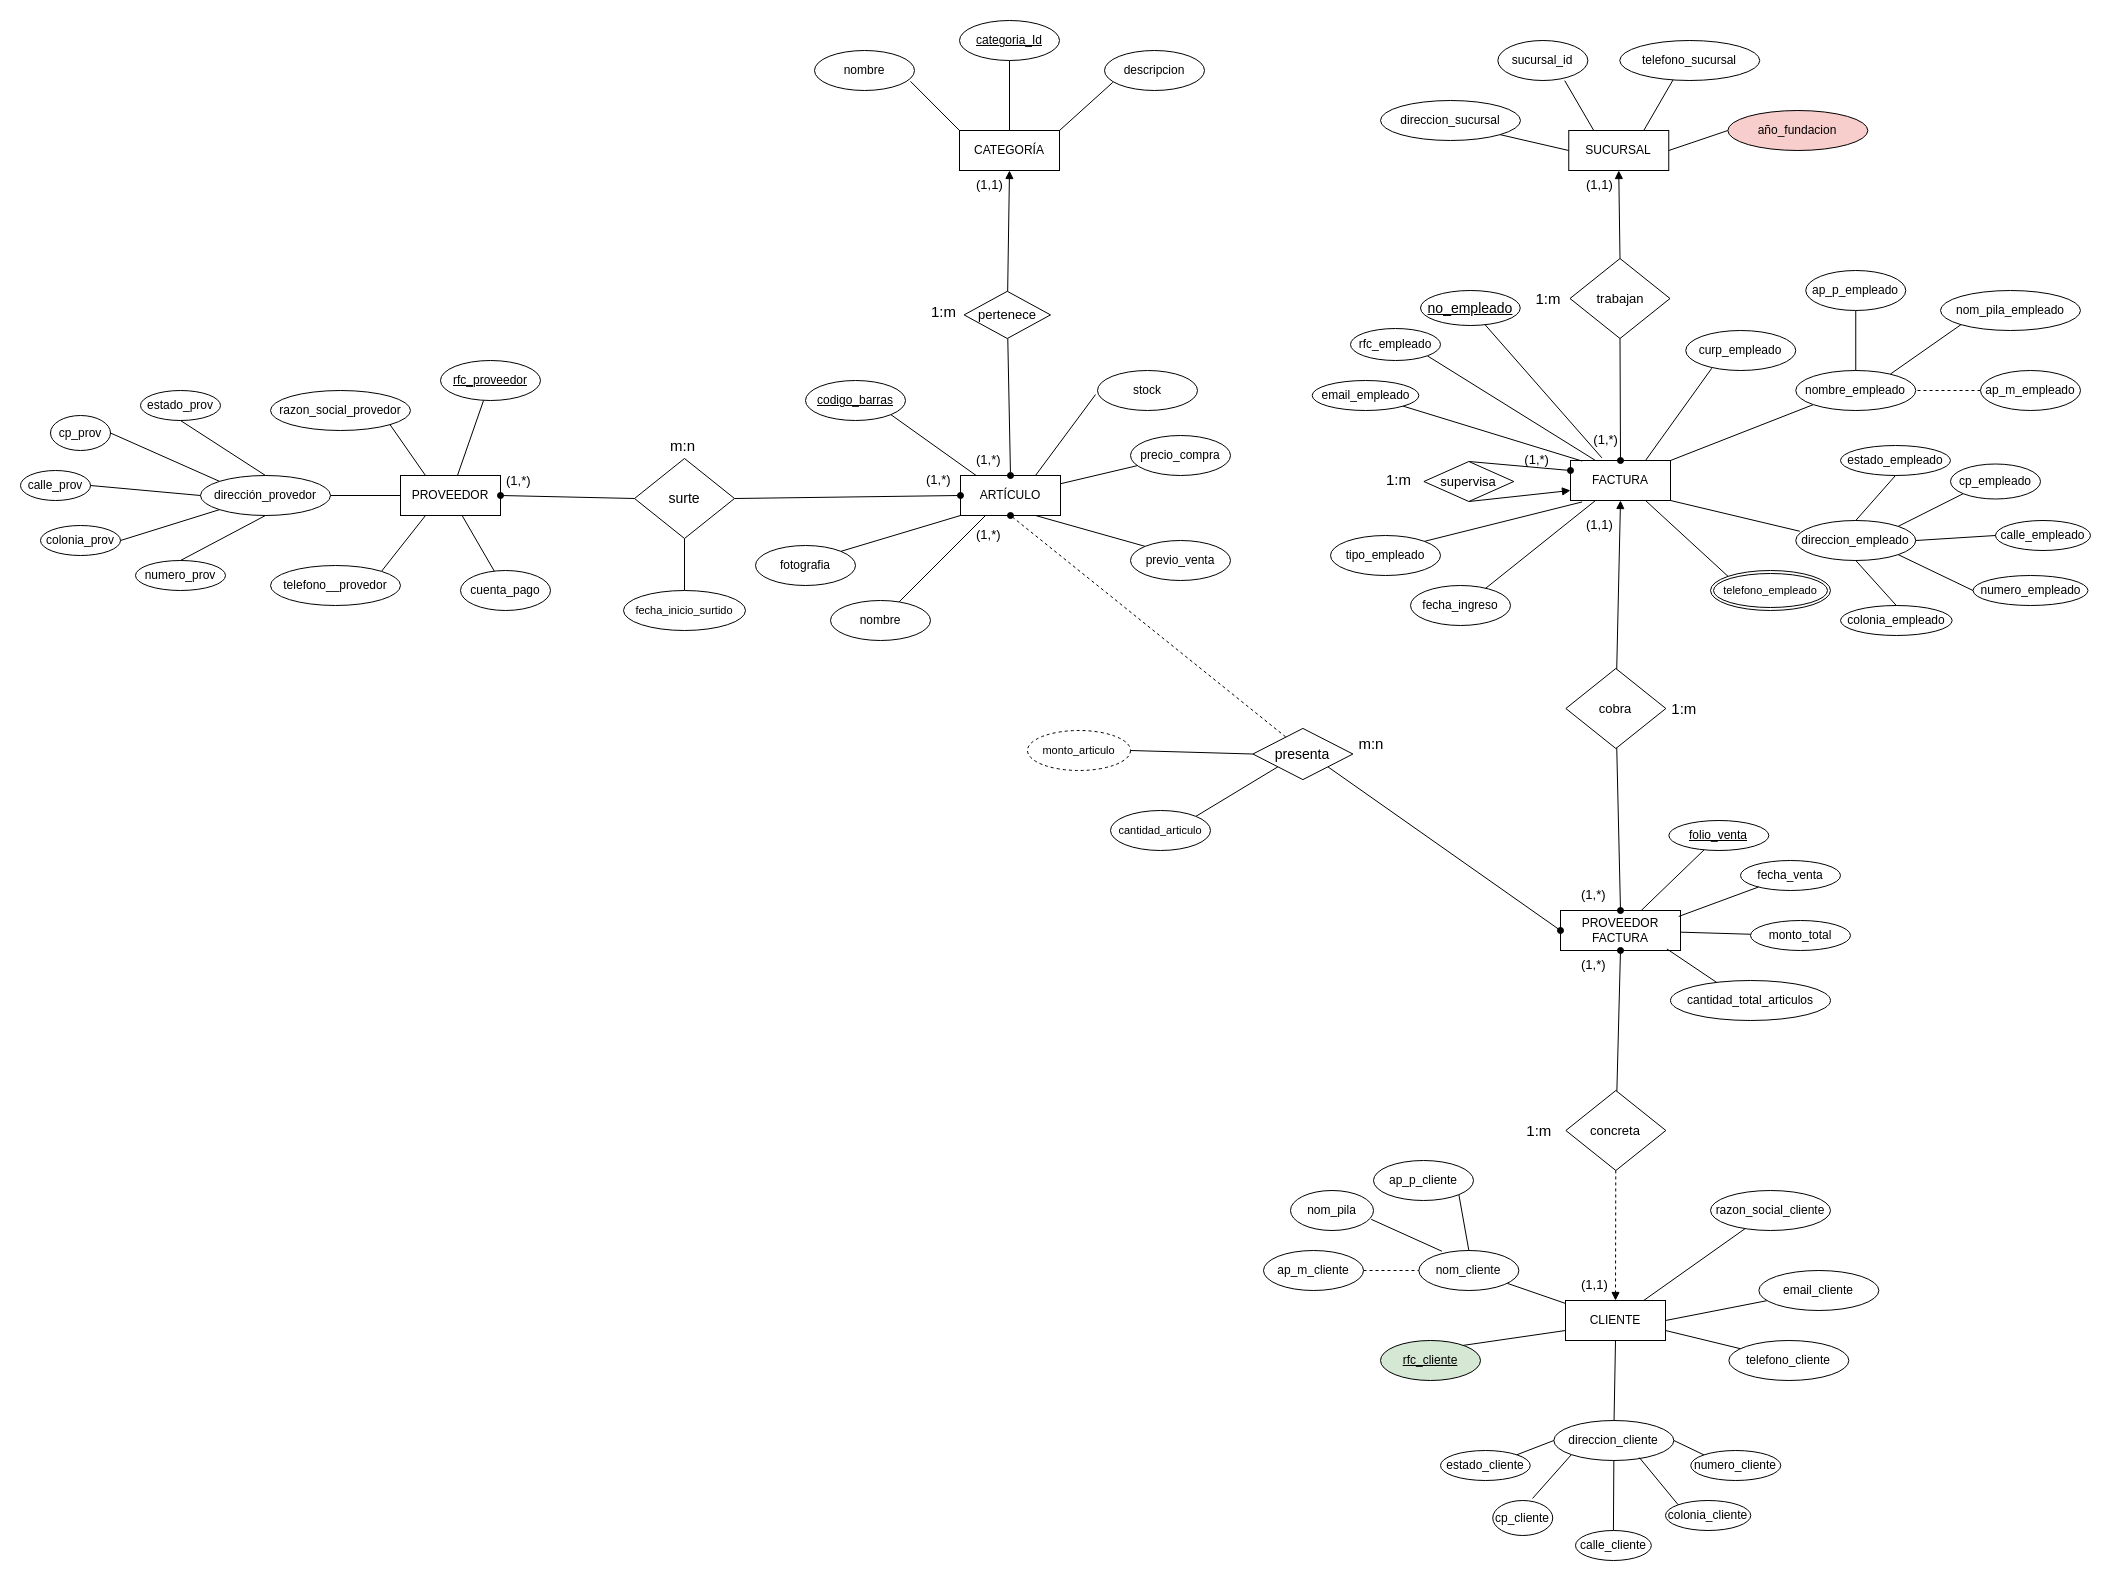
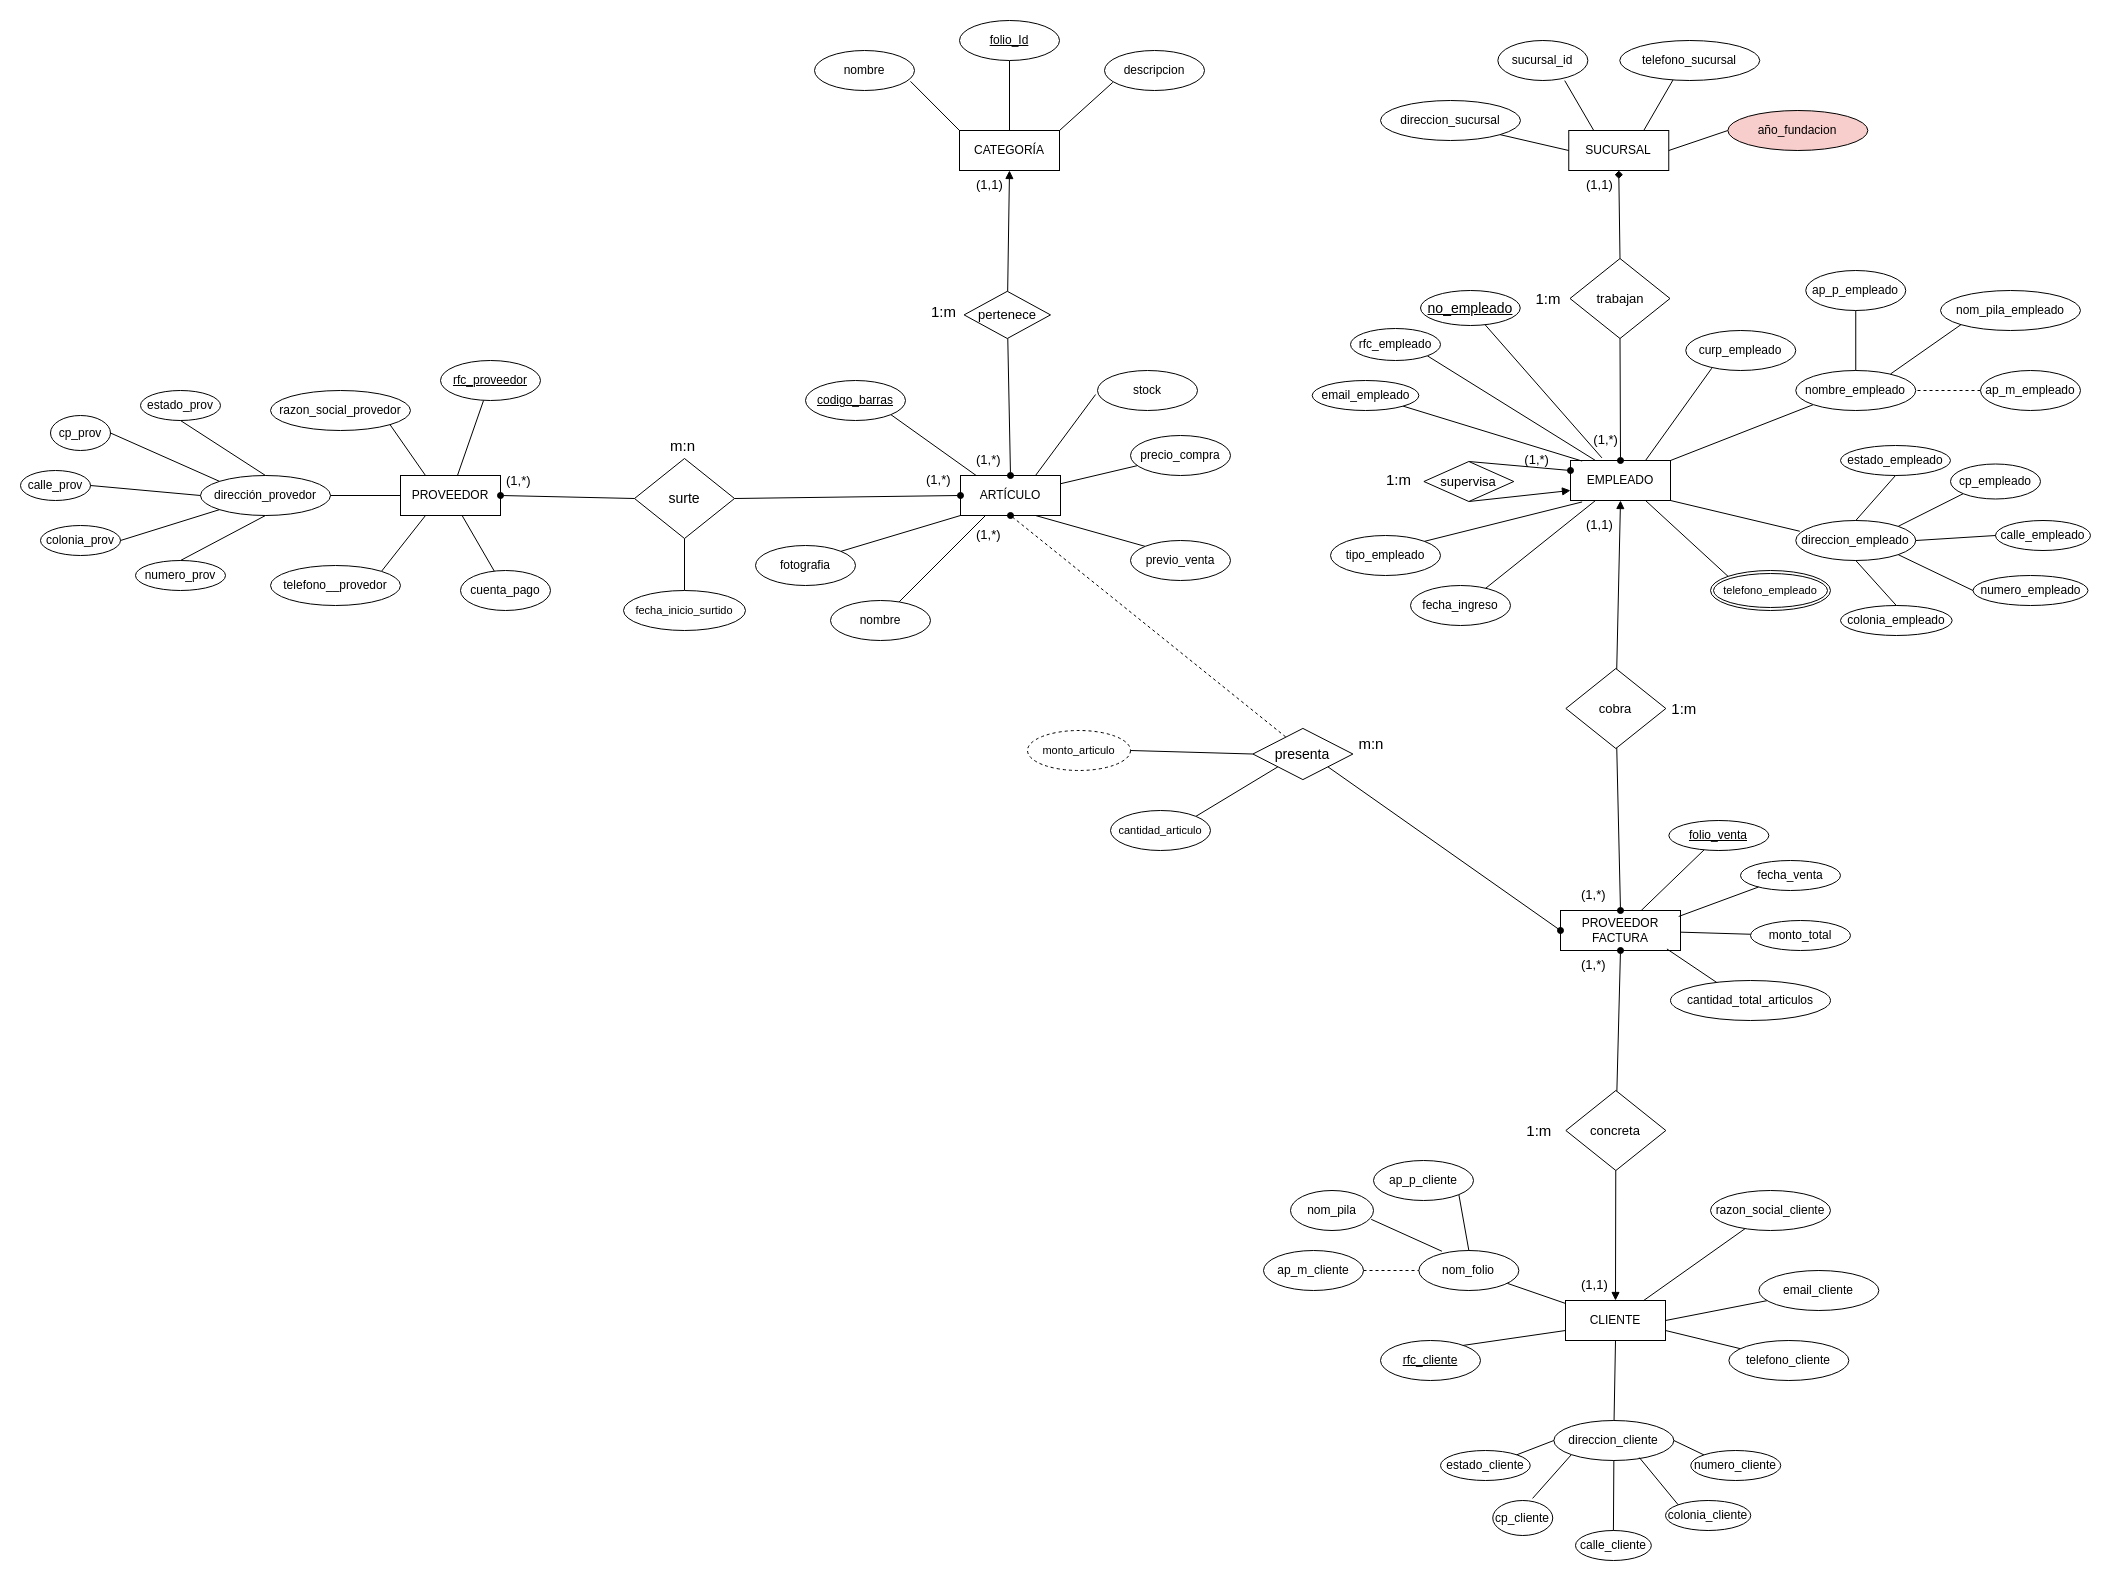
(1010, 41) -> (1010, 41)
(1619, 180) -> (1619, 179)
(1621, 481) -> (1621, 481)
(1616, 1232) -> (1616, 1232)
(1469, 1271) -> (1469, 1271)
(1431, 1361) -> (1431, 1361)
